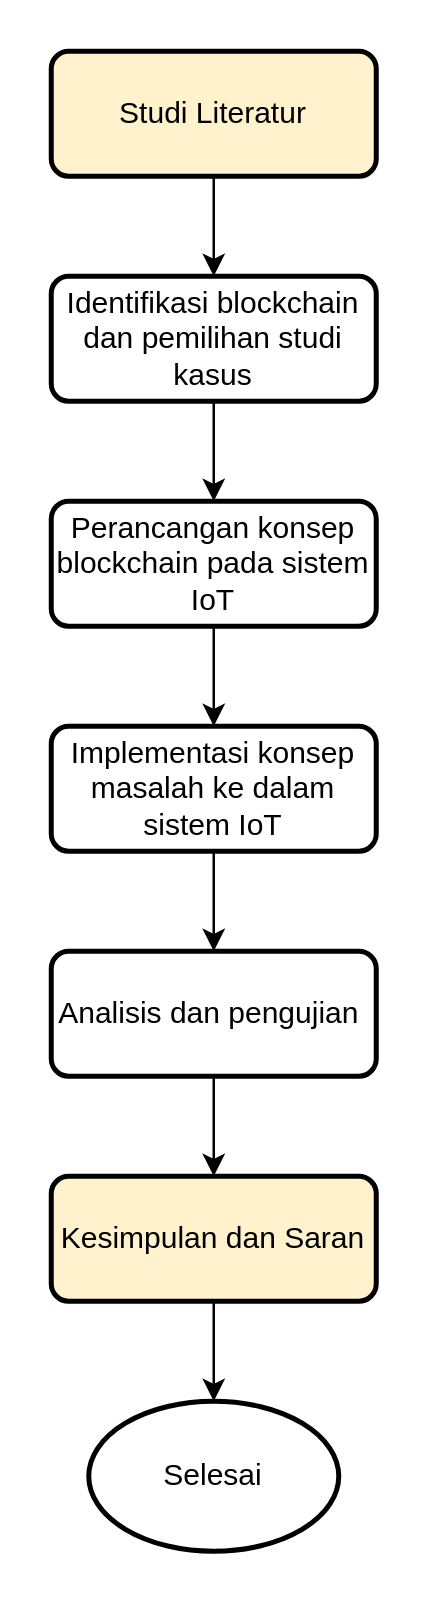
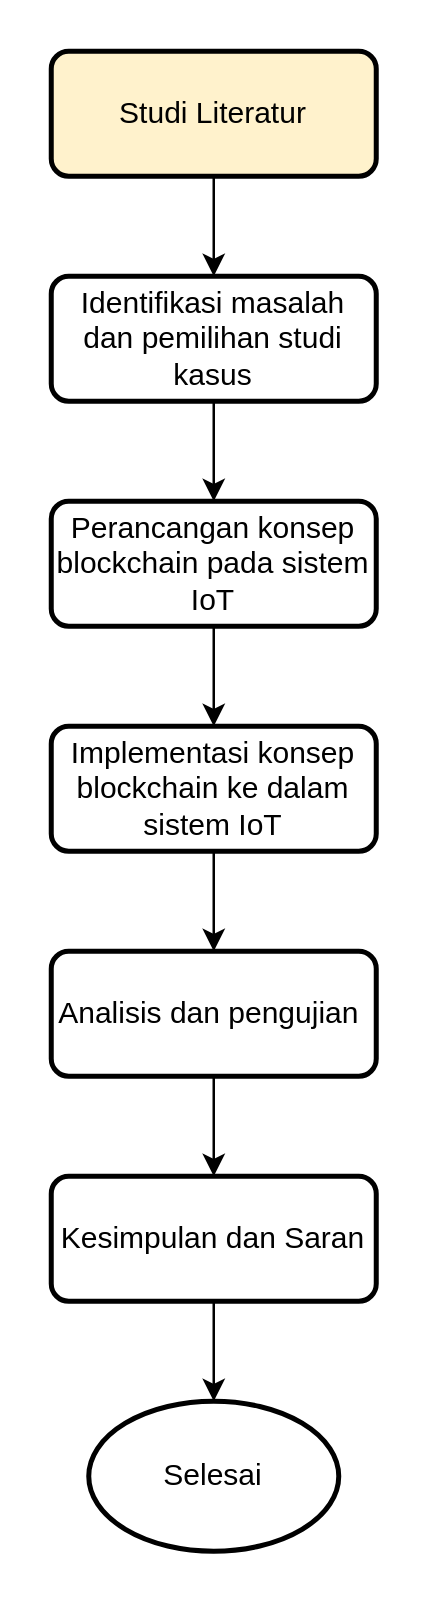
(214, 339) -> (214, 339)
(214, 789) -> (214, 789)
(214, 1239) -> (214, 1239)
